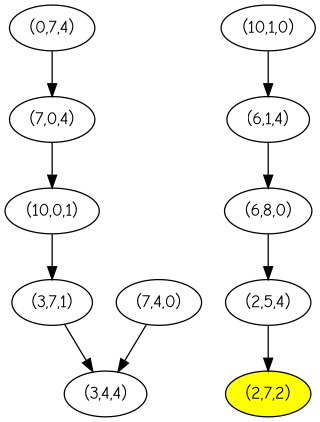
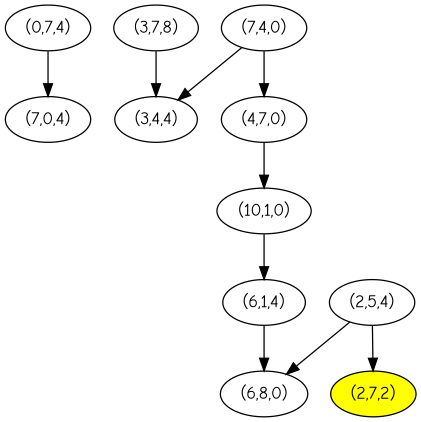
none -> (264, 119)
(52, 211) -> none
(268, 250) -> (323, 344)
(52, 302) -> (156, 28)
